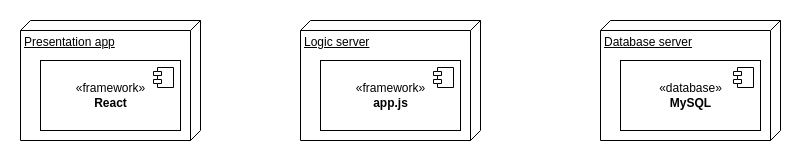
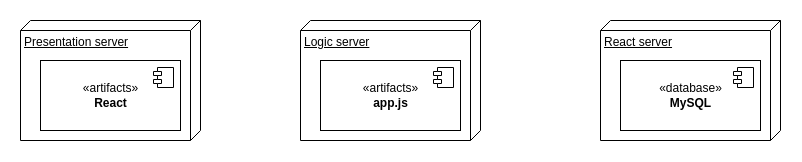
(75, 43) -> (85, 43)
(653, 43) -> (643, 43)
(111, 96) -> (111, 96)
(391, 96) -> (391, 96)
